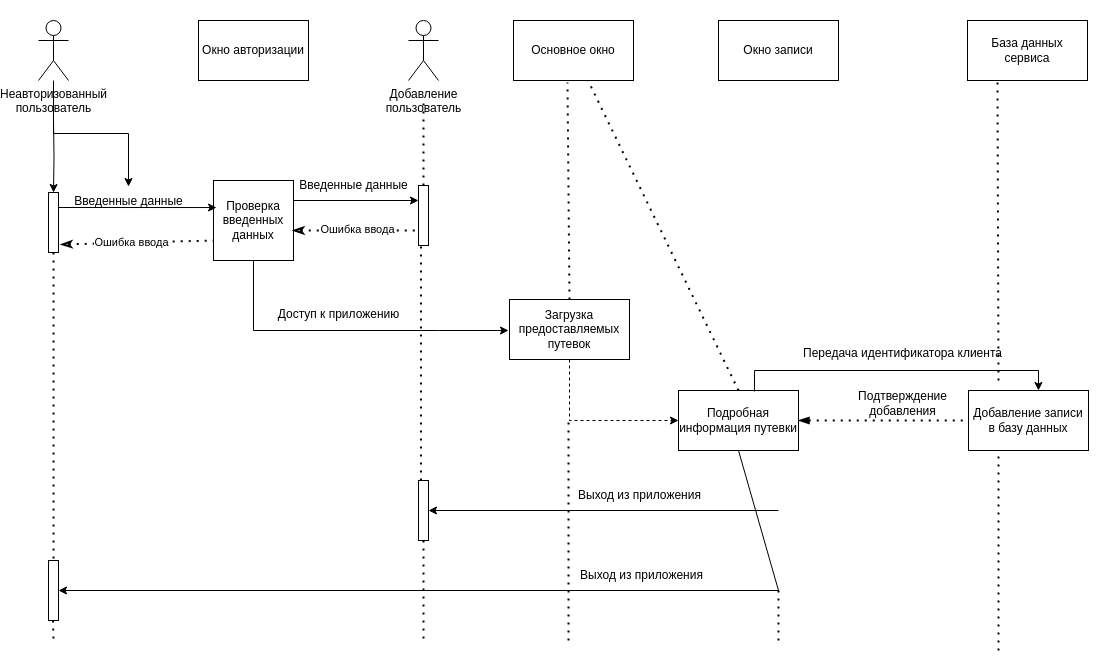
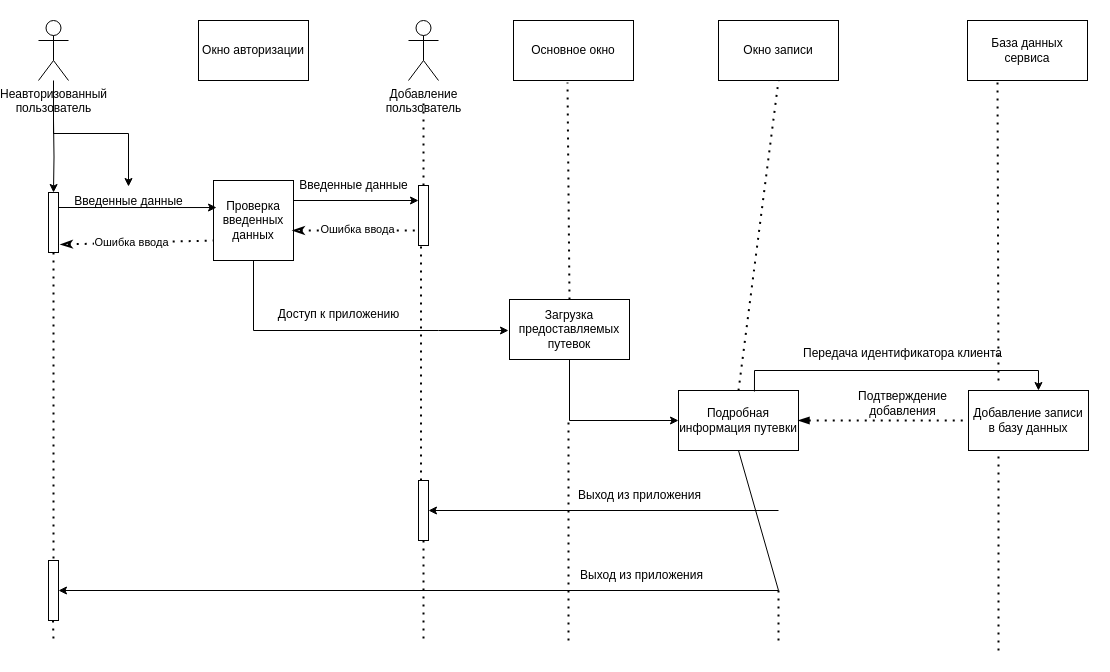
(664, 237) -> (758, 238)
(590, 421) -> (590, 421)
